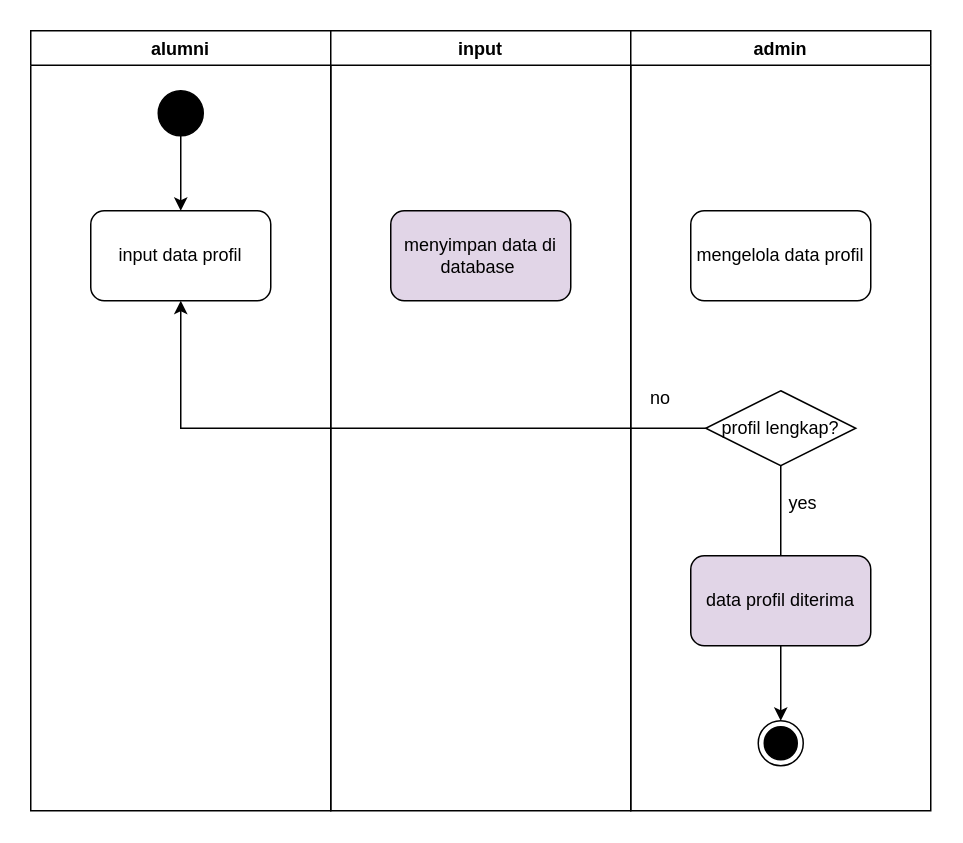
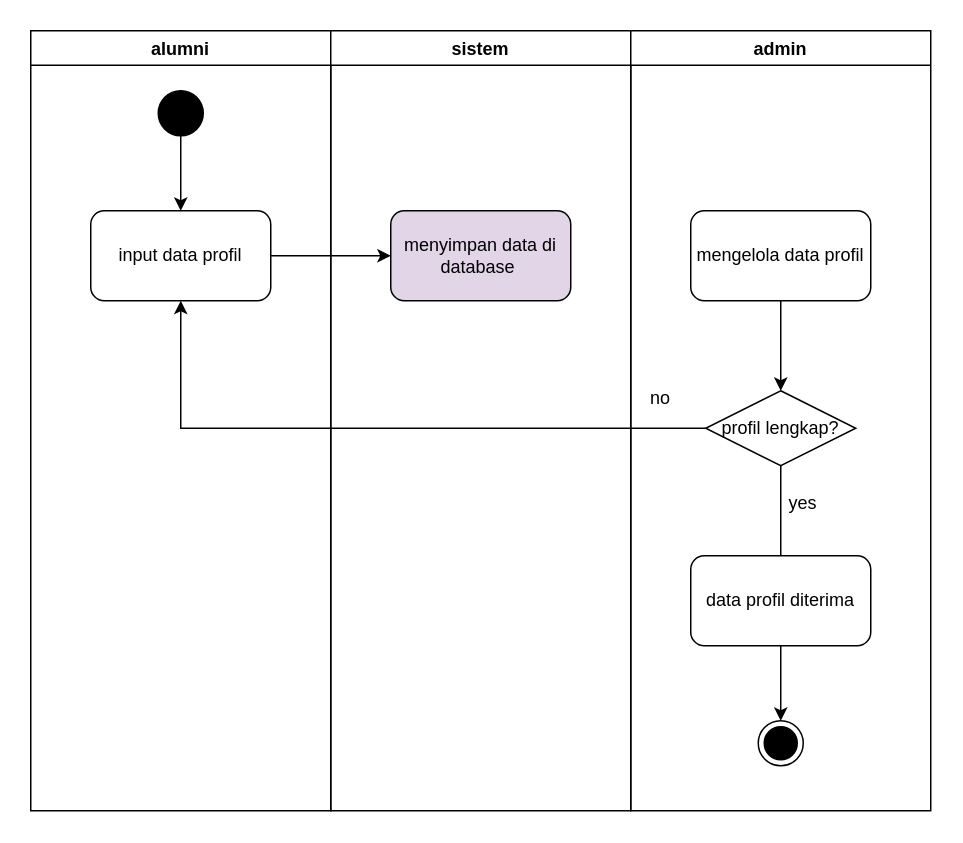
(480, 49) -> (480, 49)
none -> (326, 256)
none -> (781, 341)
(781, 601) -> (781, 601)
